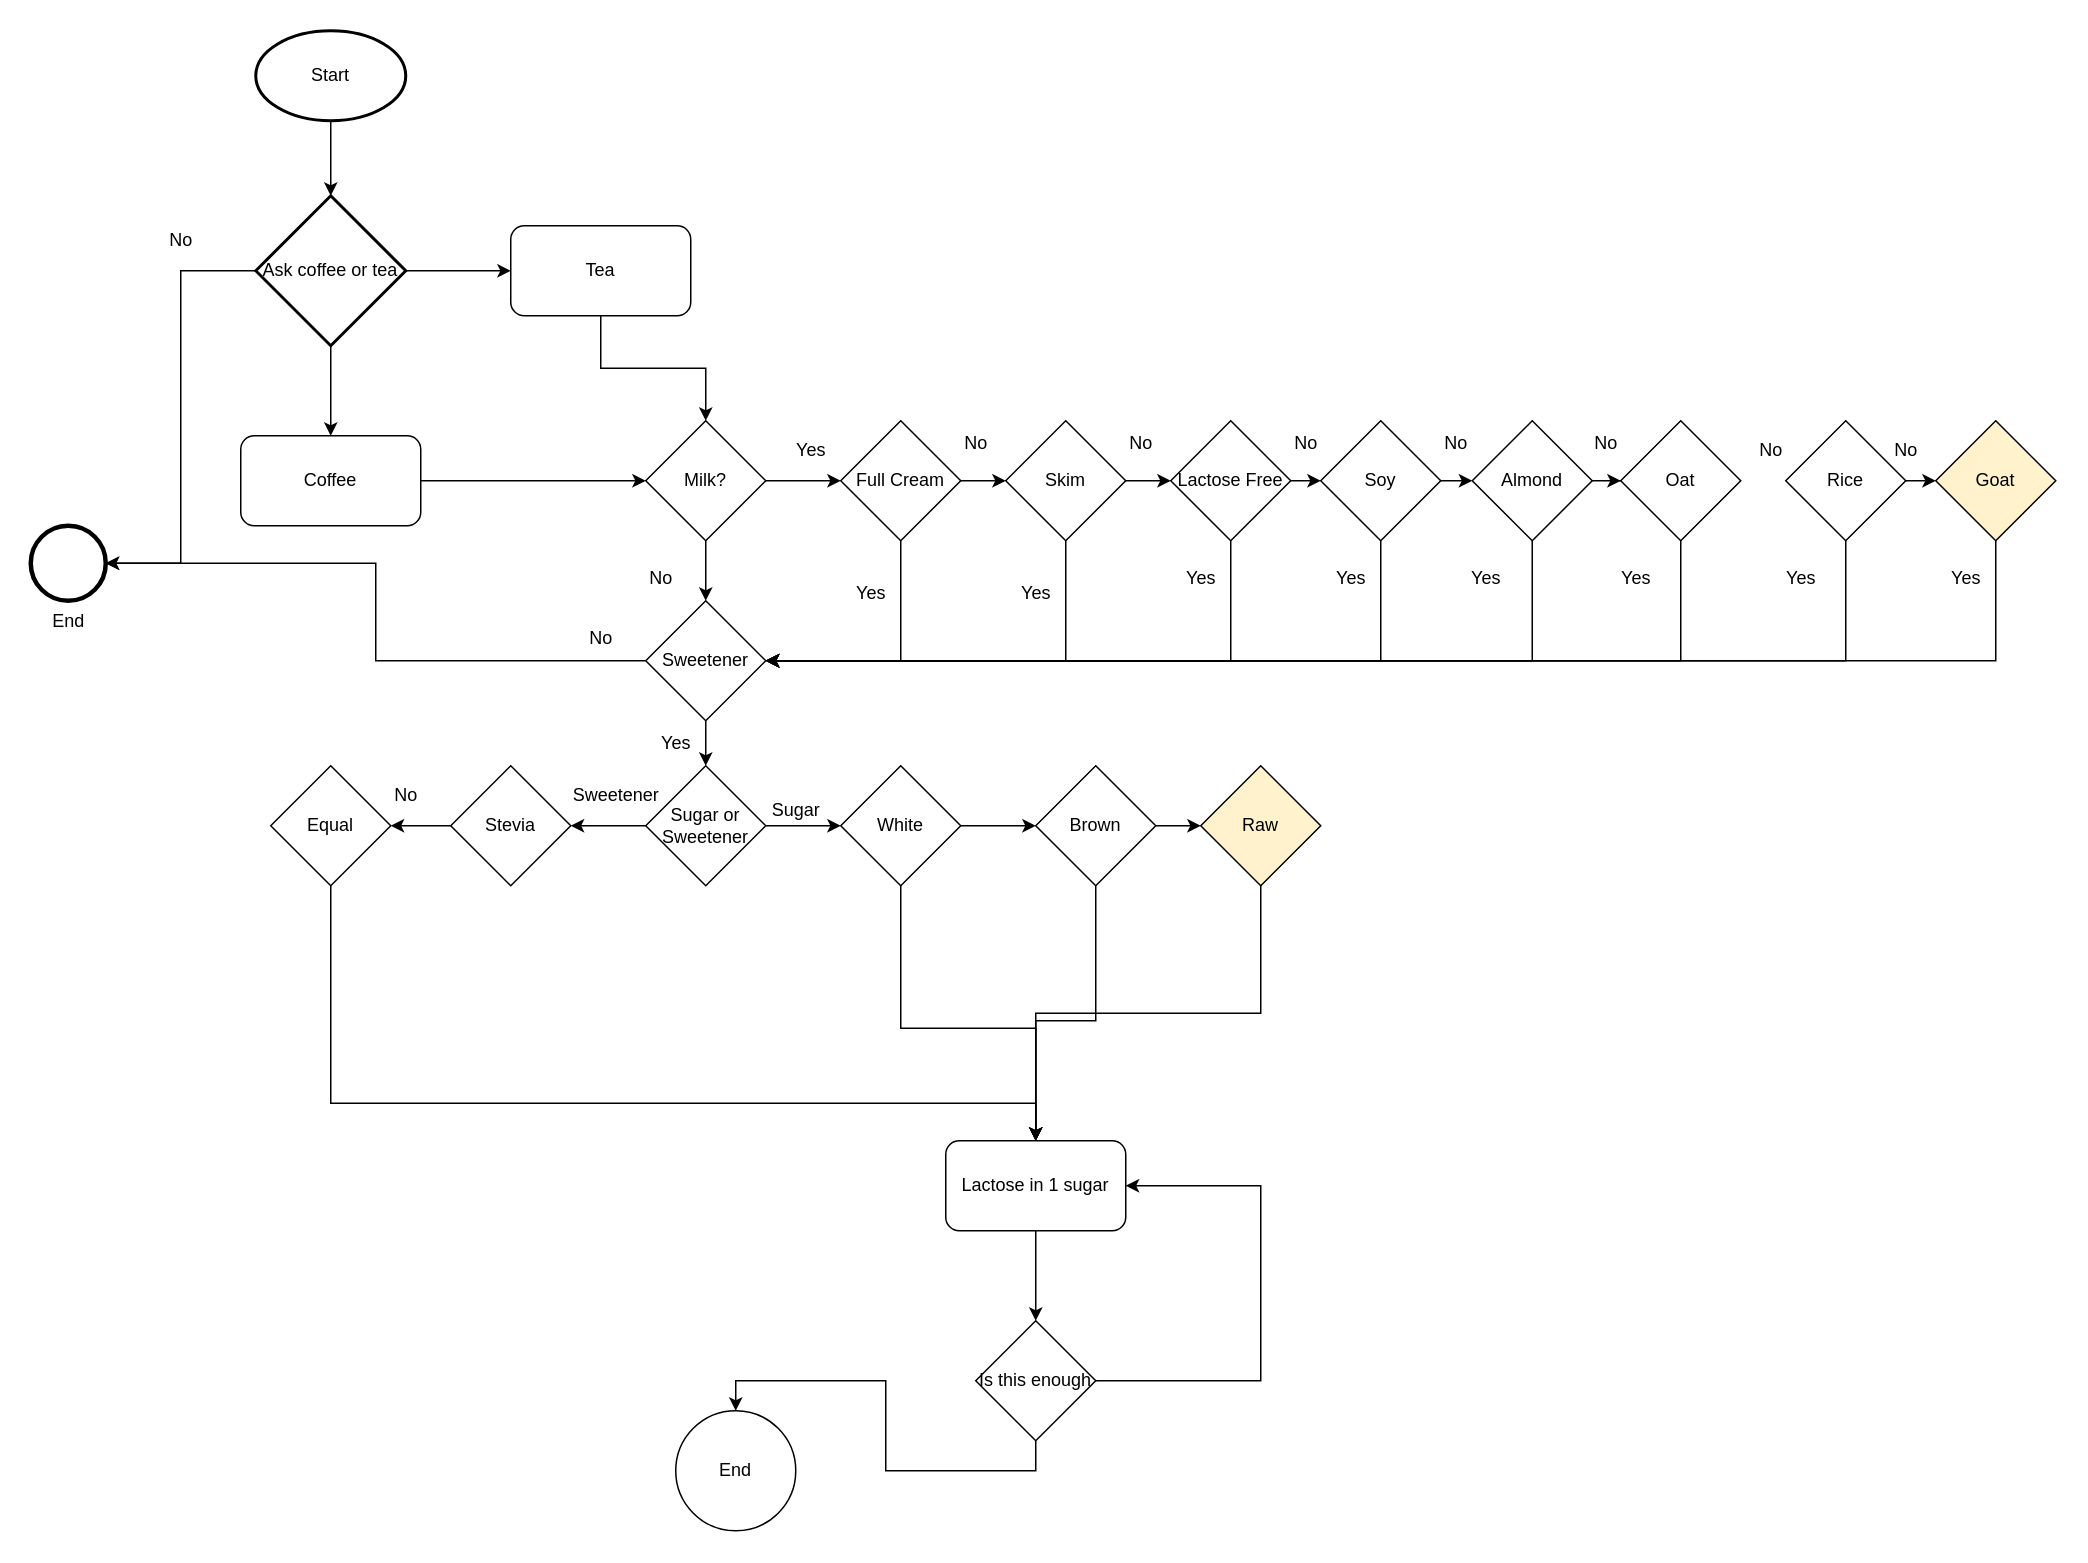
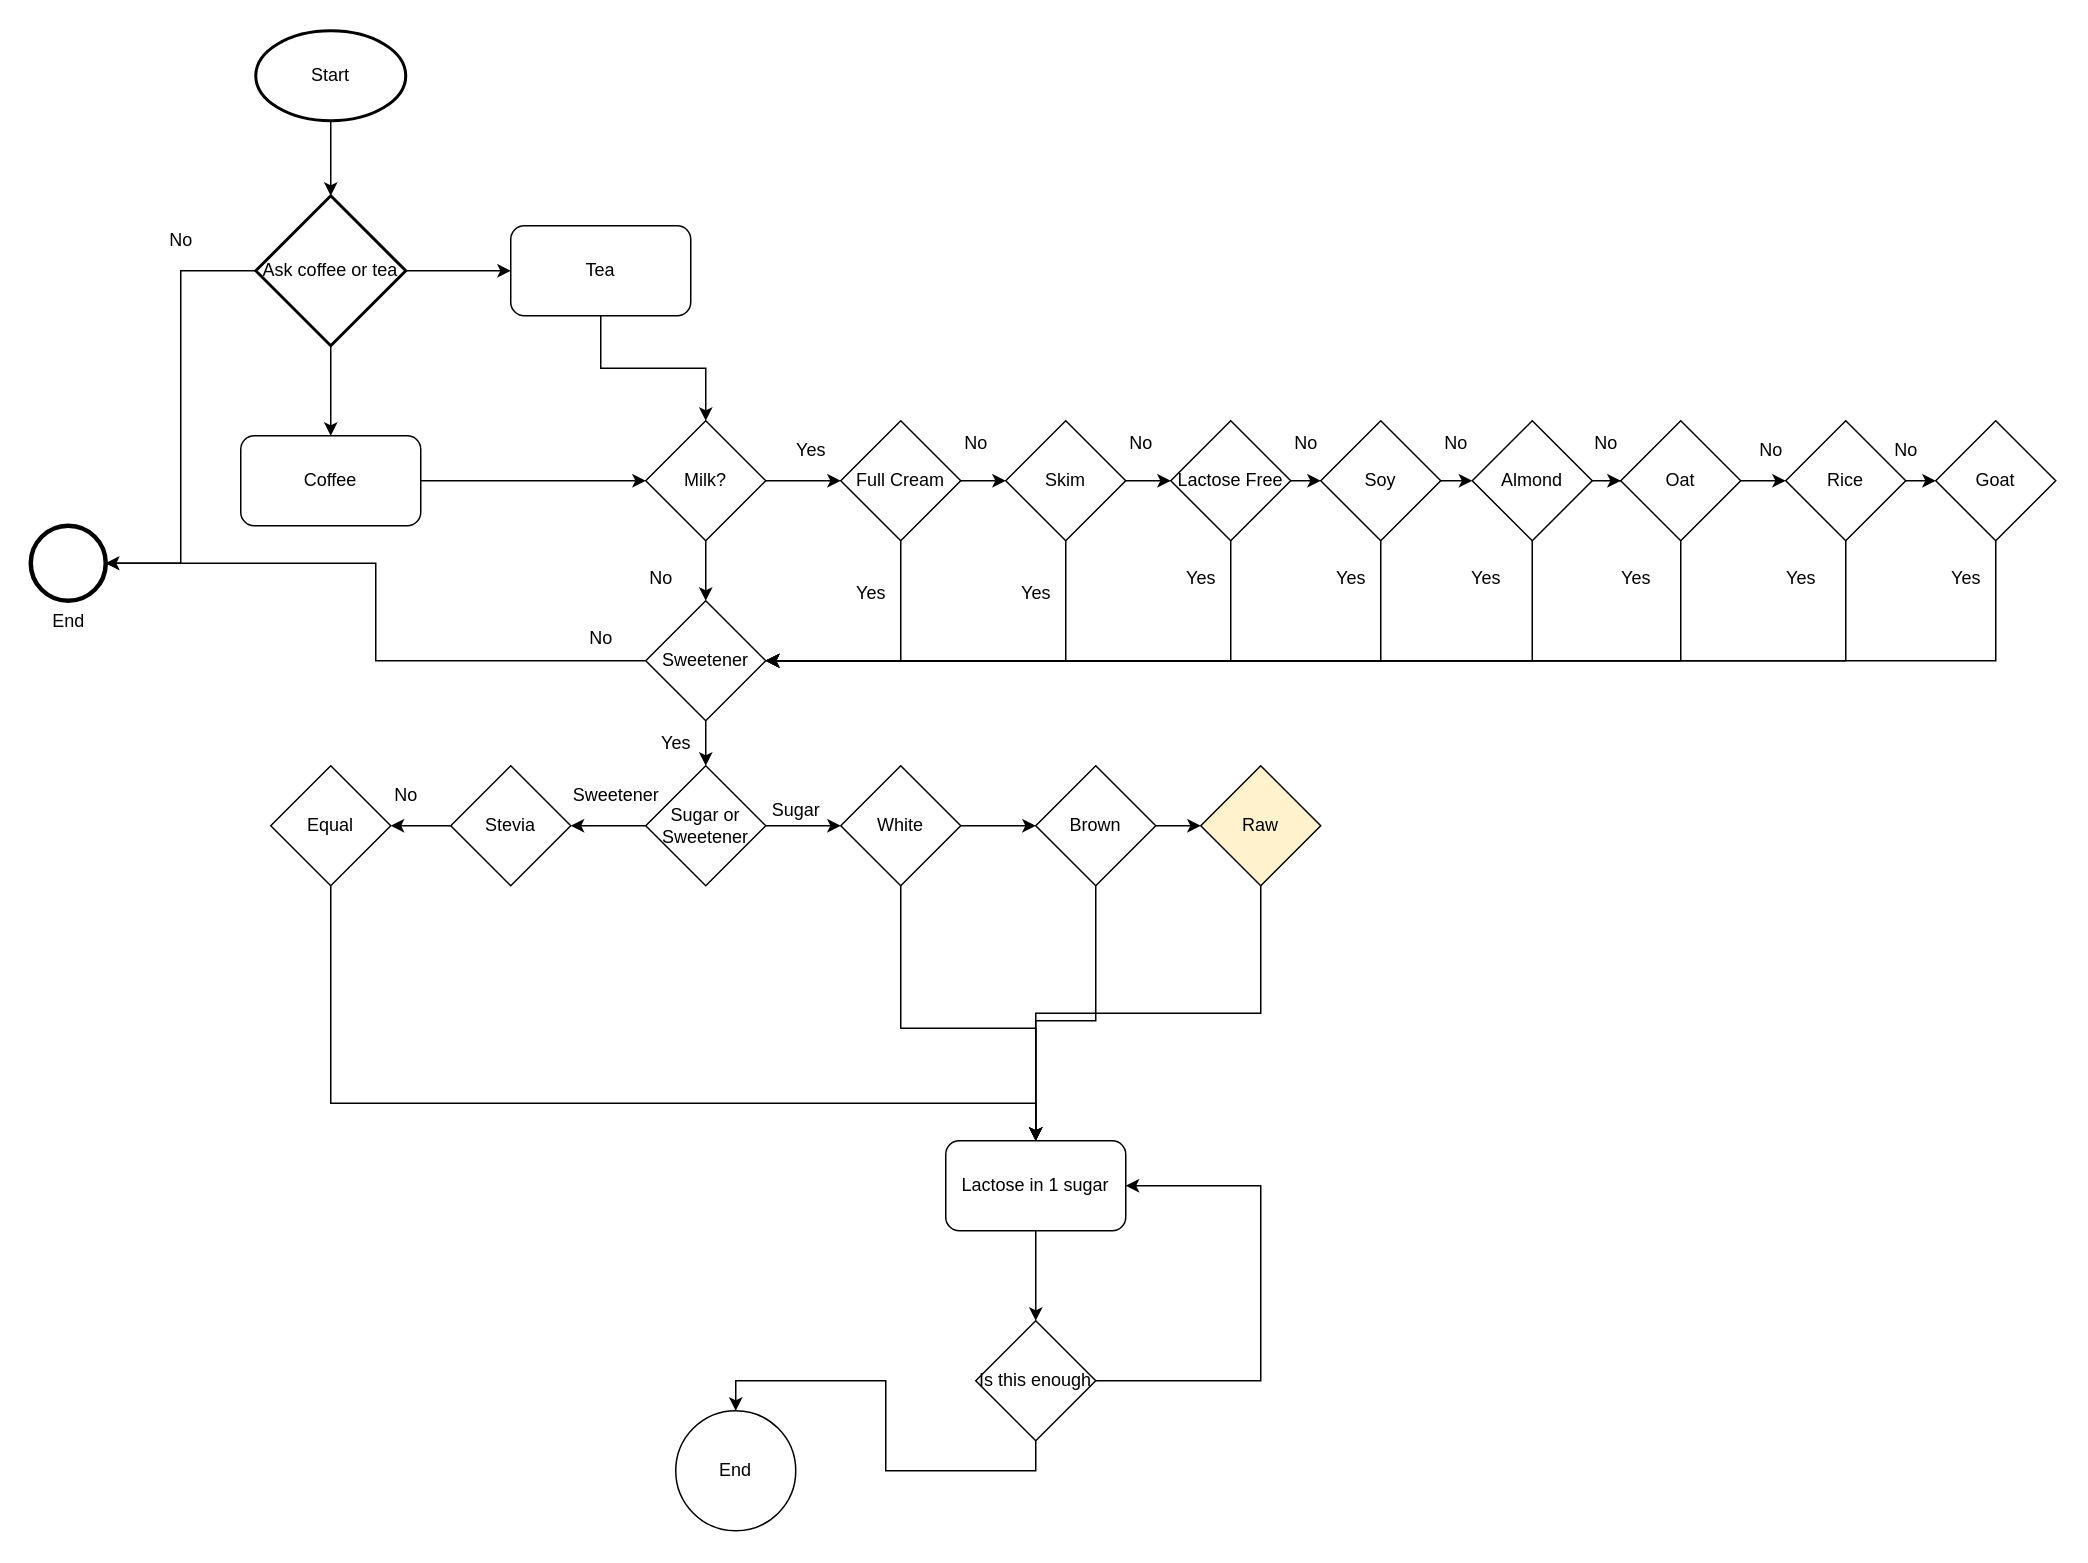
none -> (1769, 481)
(1996, 481) -> (1996, 481)
